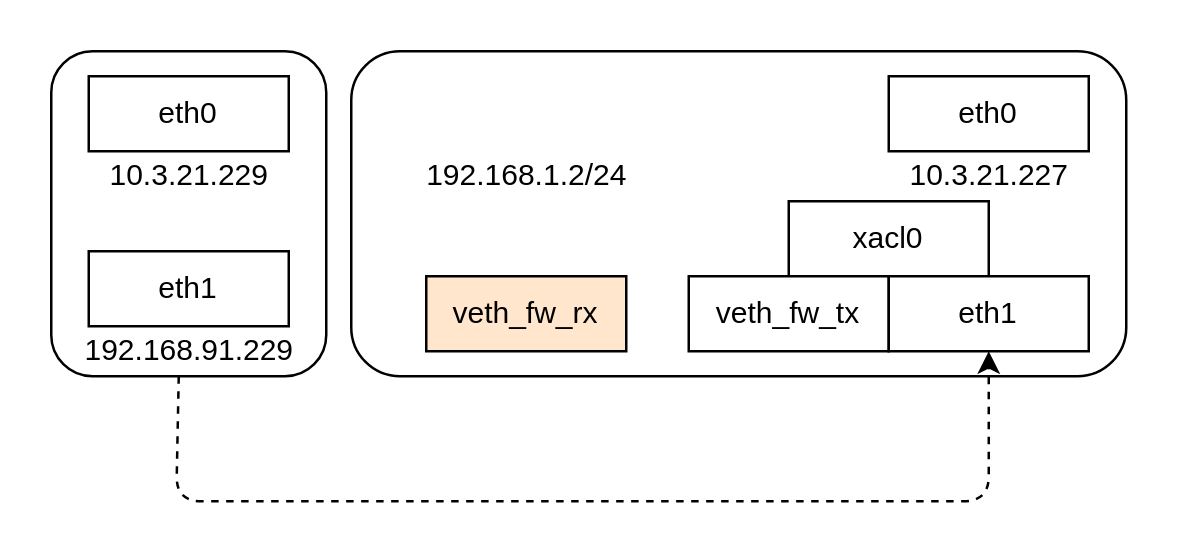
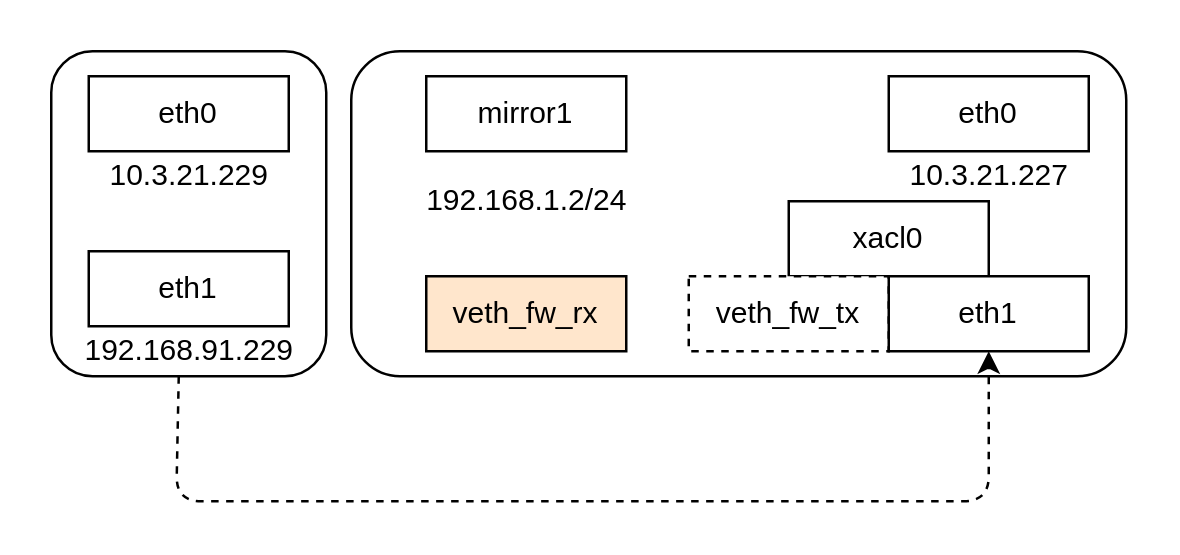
none -> (526, 114)
(526, 176) -> (526, 201)
(789, 314) -> (789, 314)
